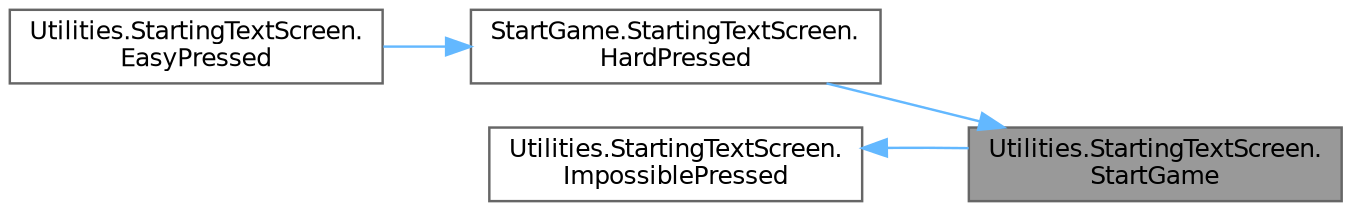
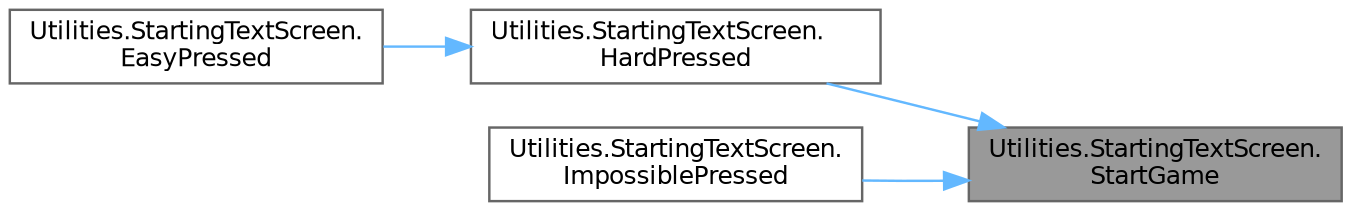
(676, 47) -> (676, 47)
(928, 148) -> (903, 181)
